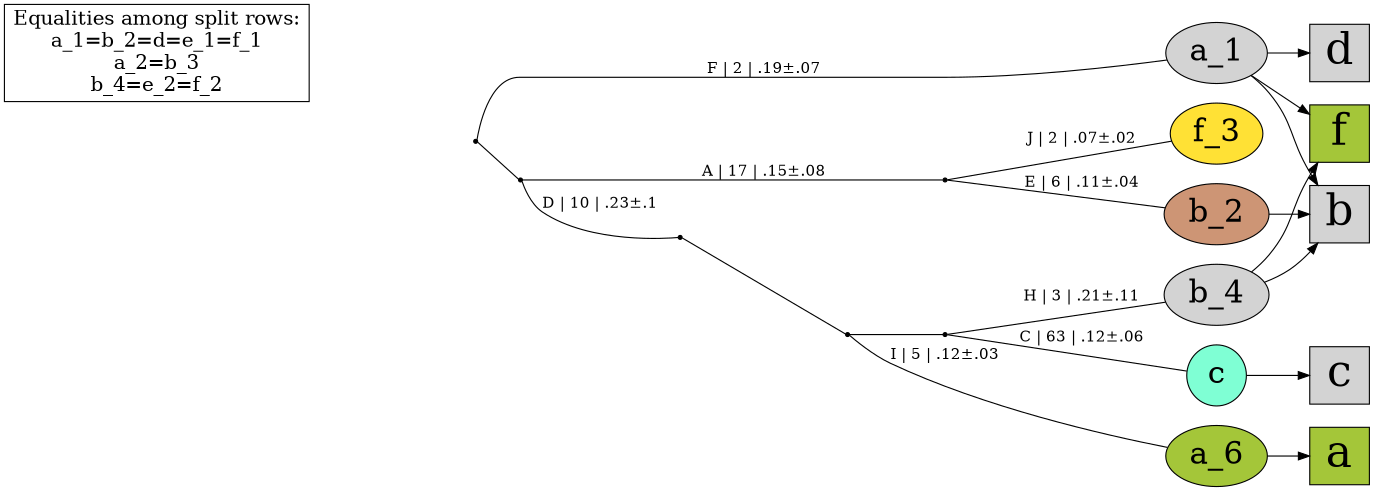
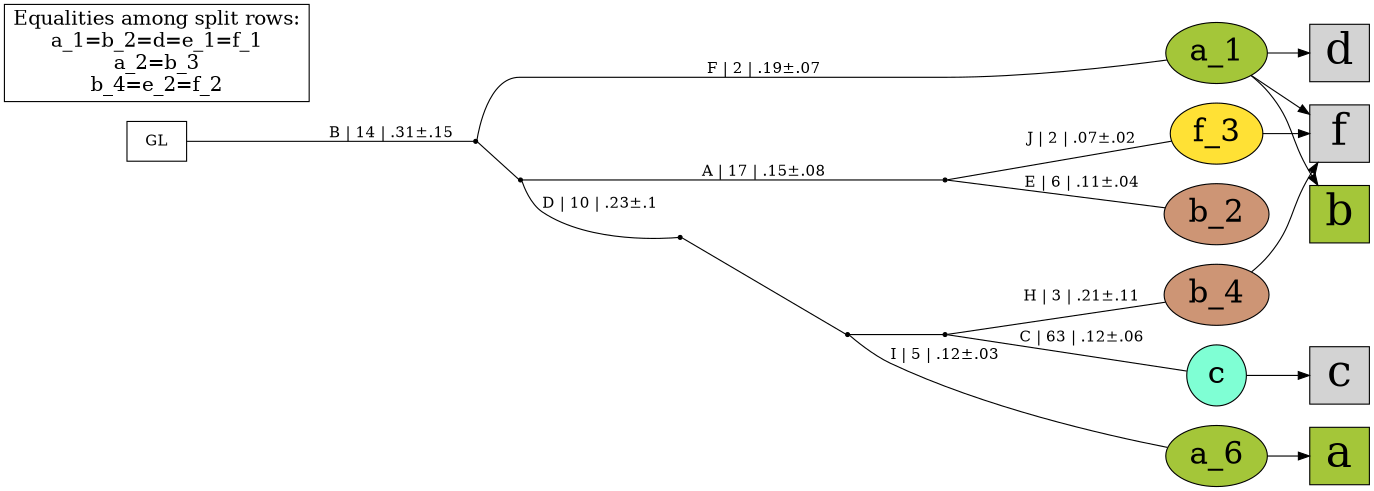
(1217, 53) -> (1217, 53)
none -> (1281, 134)
(1340, 134) -> (1340, 134)
none -> (157, 141)
(1284, 214) -> none
(1340, 214) -> (1340, 214)
(1289, 270) -> none
(1217, 295) -> (1217, 295)
